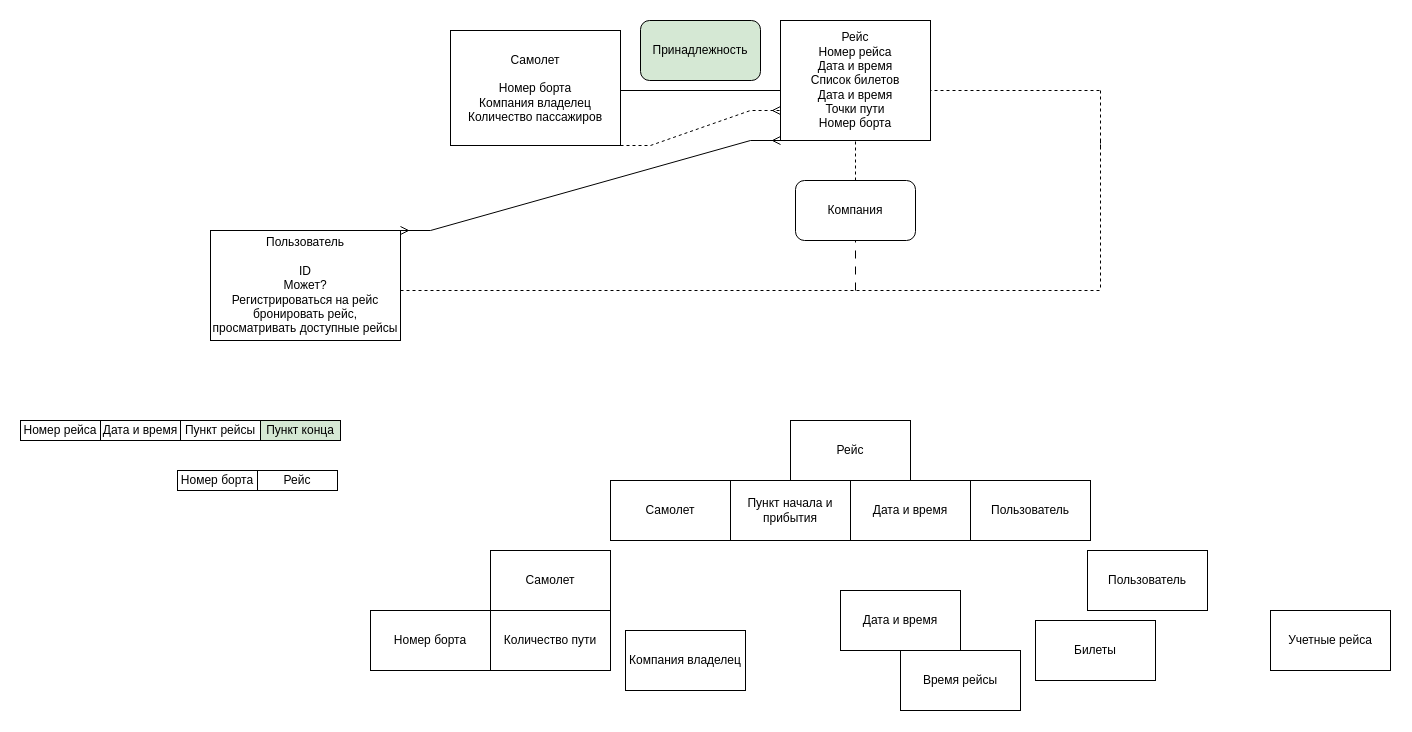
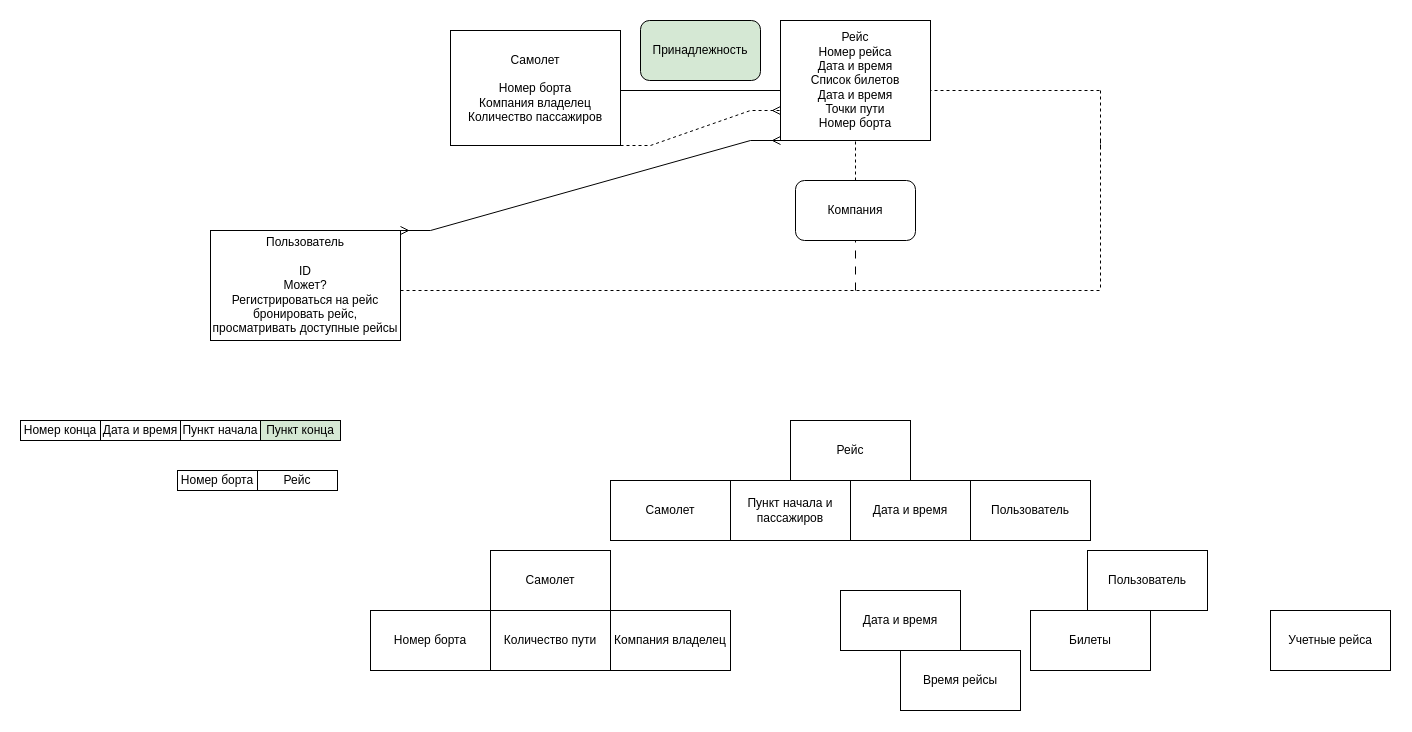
(61, 431) -> (61, 431)
(221, 431) -> (221, 431)
(791, 511) -> (791, 511)
(1096, 651) -> (1091, 641)
(686, 661) -> (671, 641)
